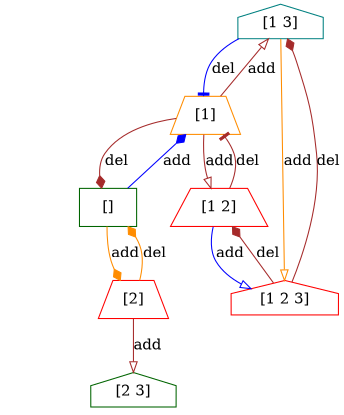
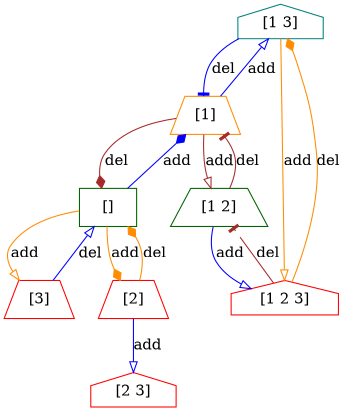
(241, 72) -> (241, 72)
(317, 167) -> (317, 167)
(219, 207) -> (219, 207)
(257, 260) -> (257, 260)
none -> (39, 300)
(133, 340) -> (133, 340)
(133, 392) -> (133, 392)
